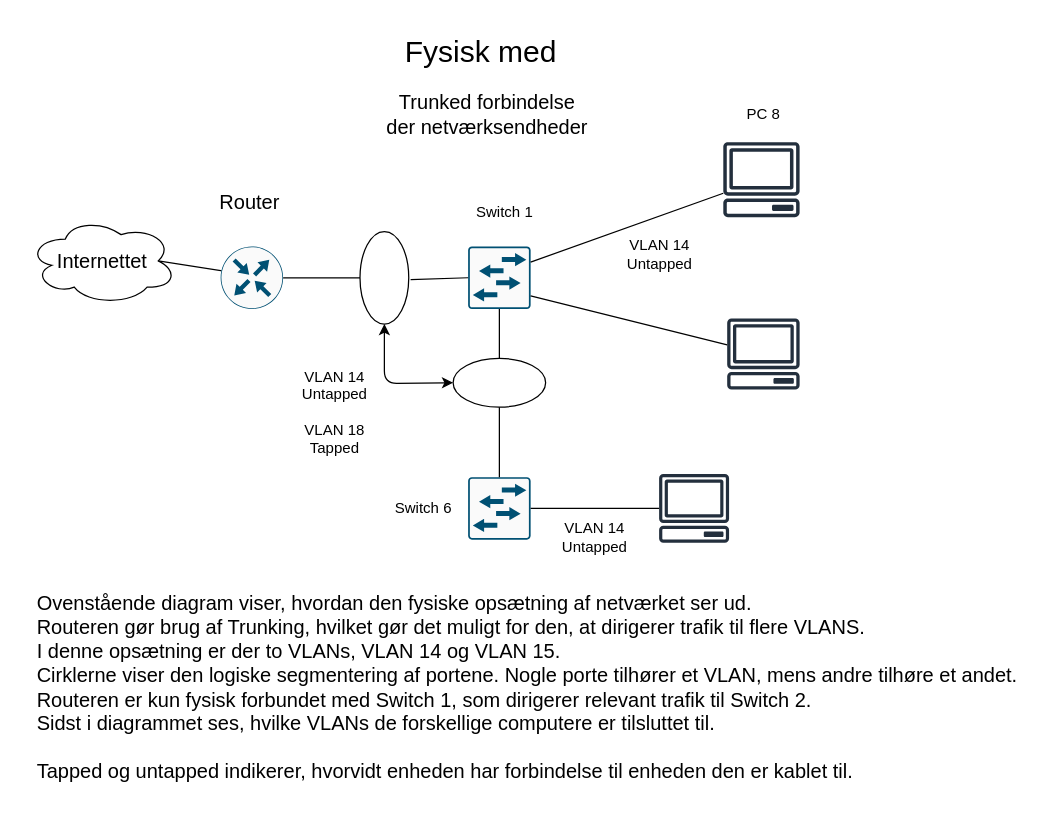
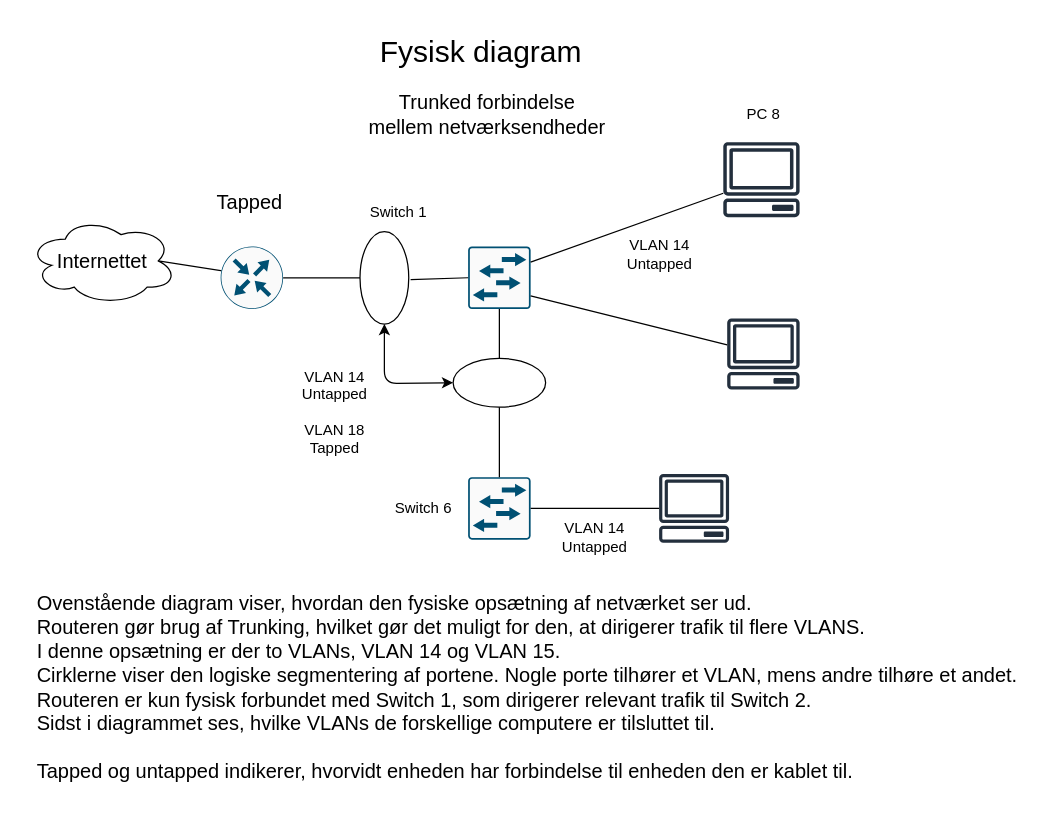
(481, 52) -> (481, 52)
(488, 114) -> (488, 114)
(250, 202) -> (250, 202)
(504, 212) -> (398, 212)
